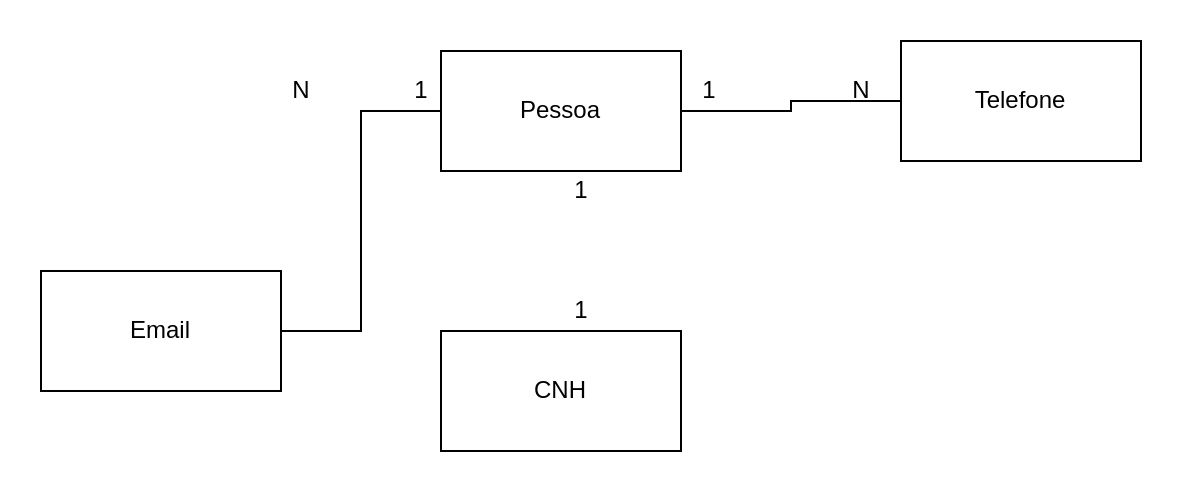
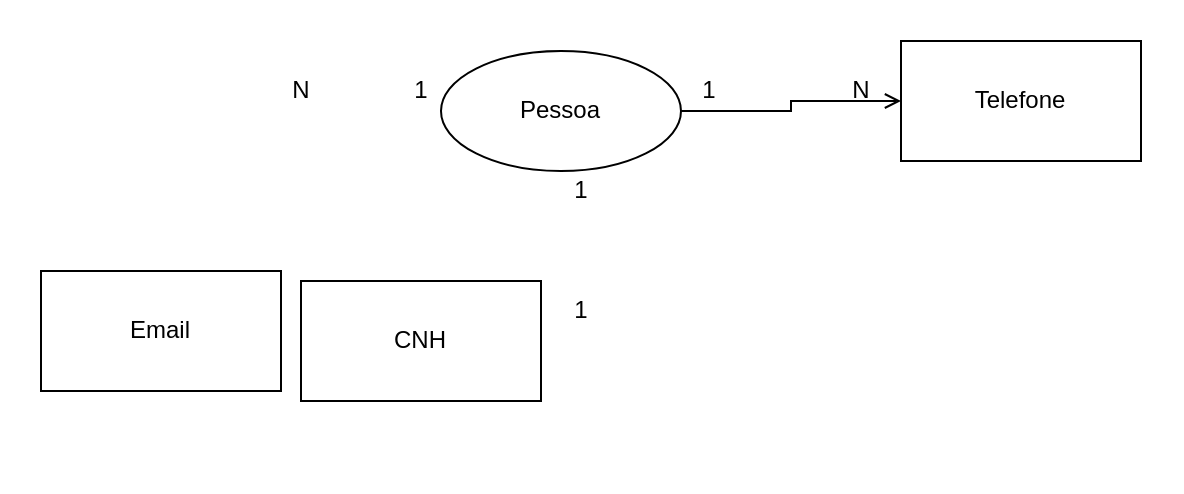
(894, 101) -> (893, 101)
(561, 111) -> (561, 111)
(361, 221) -> none
(561, 391) -> (421, 341)
